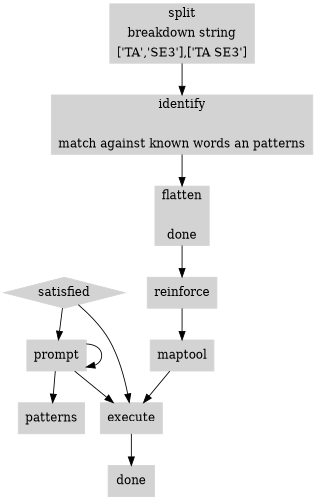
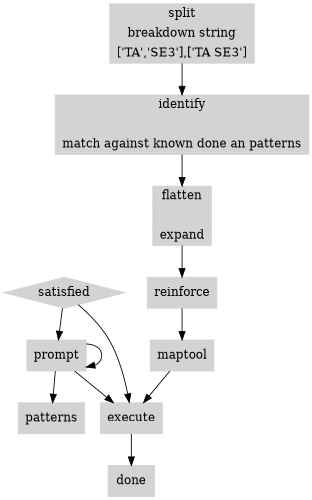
(182, 144) -> (182, 144)
(182, 235) -> (182, 235)
